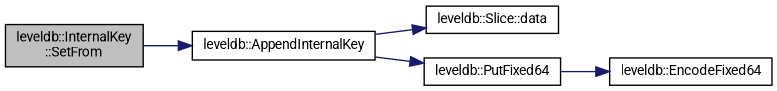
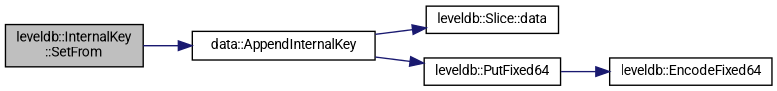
(284, 46) -> (284, 46)
